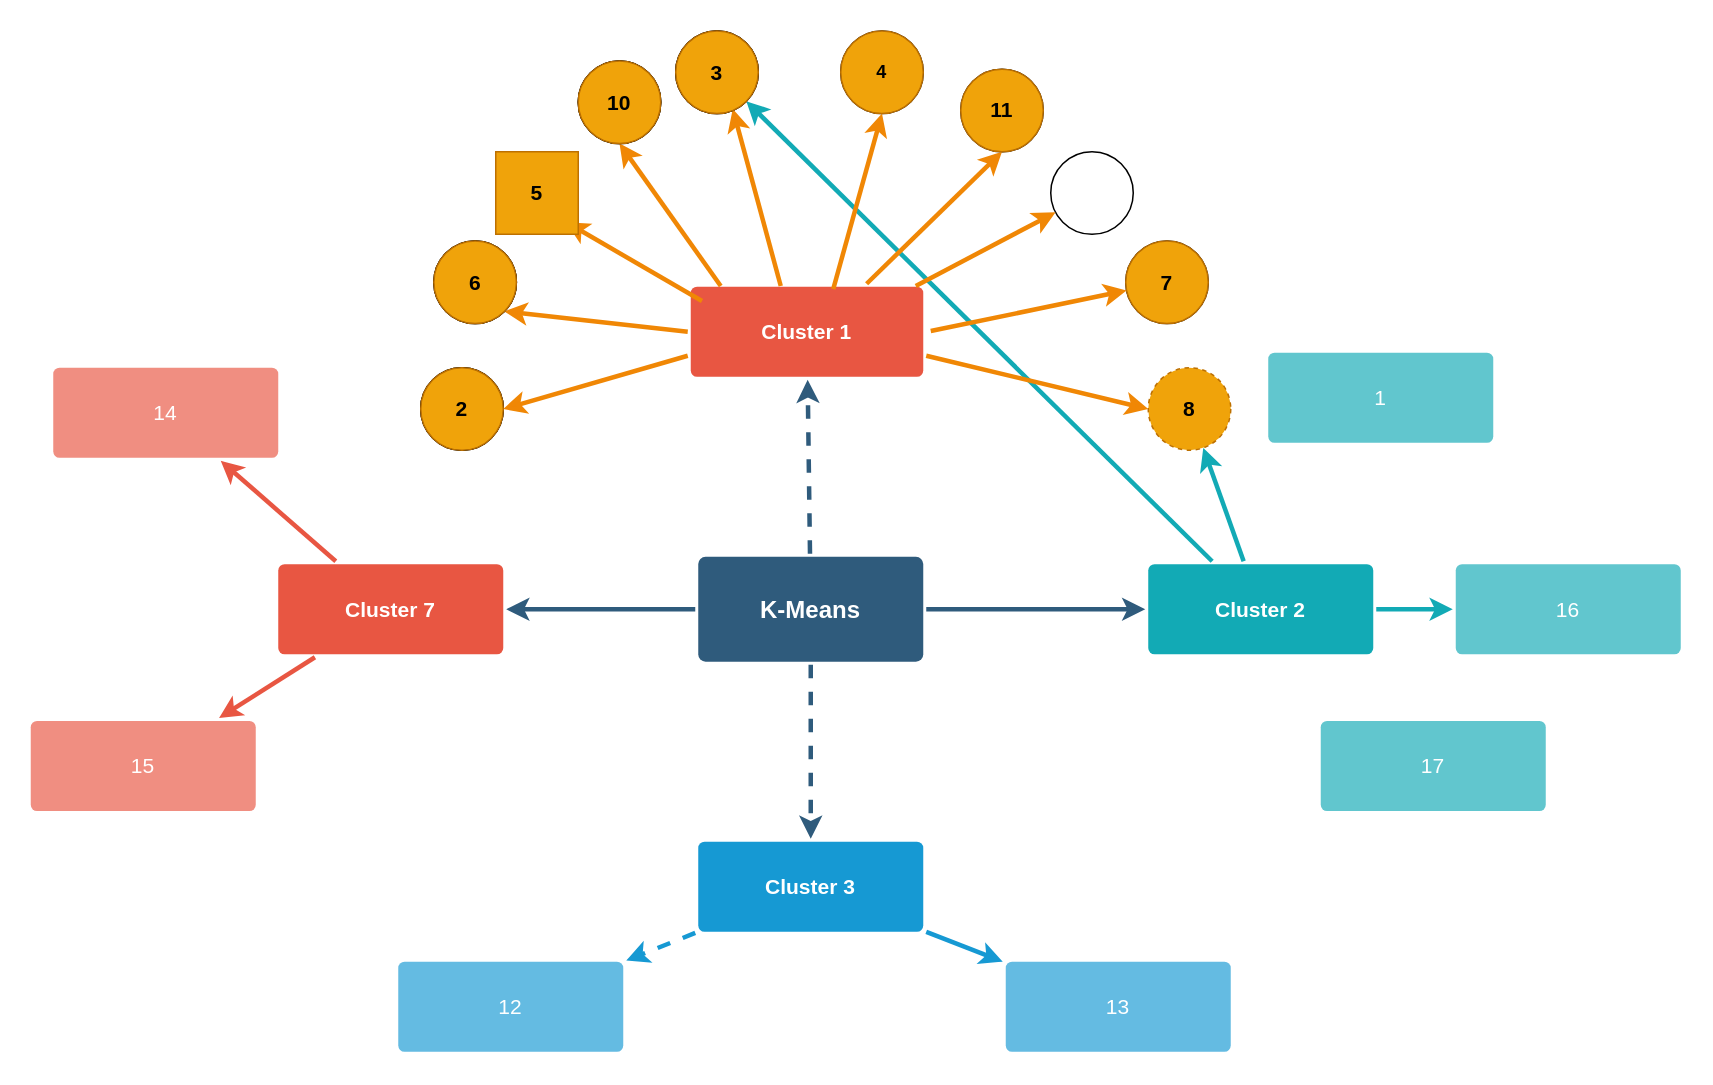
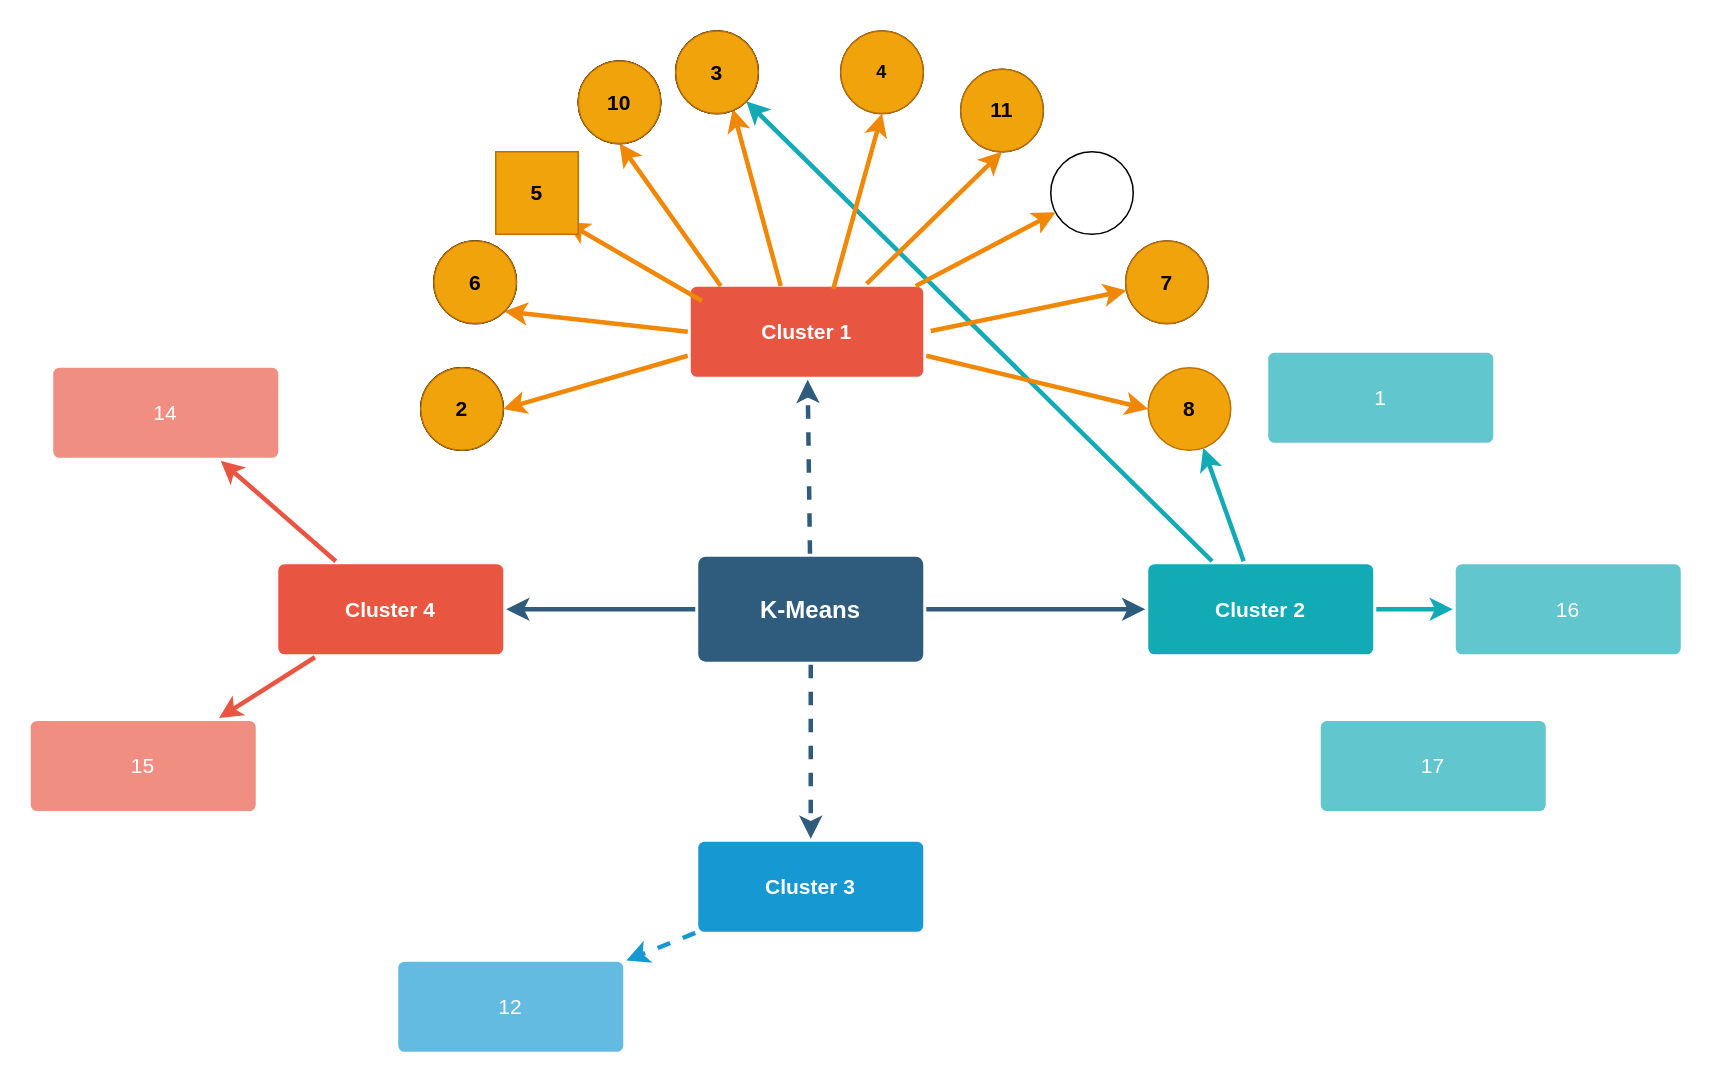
(1190, 409) -> (1190, 409)
(391, 610) -> (391, 610)
(957, 944) -> none
(1118, 1007) -> none
